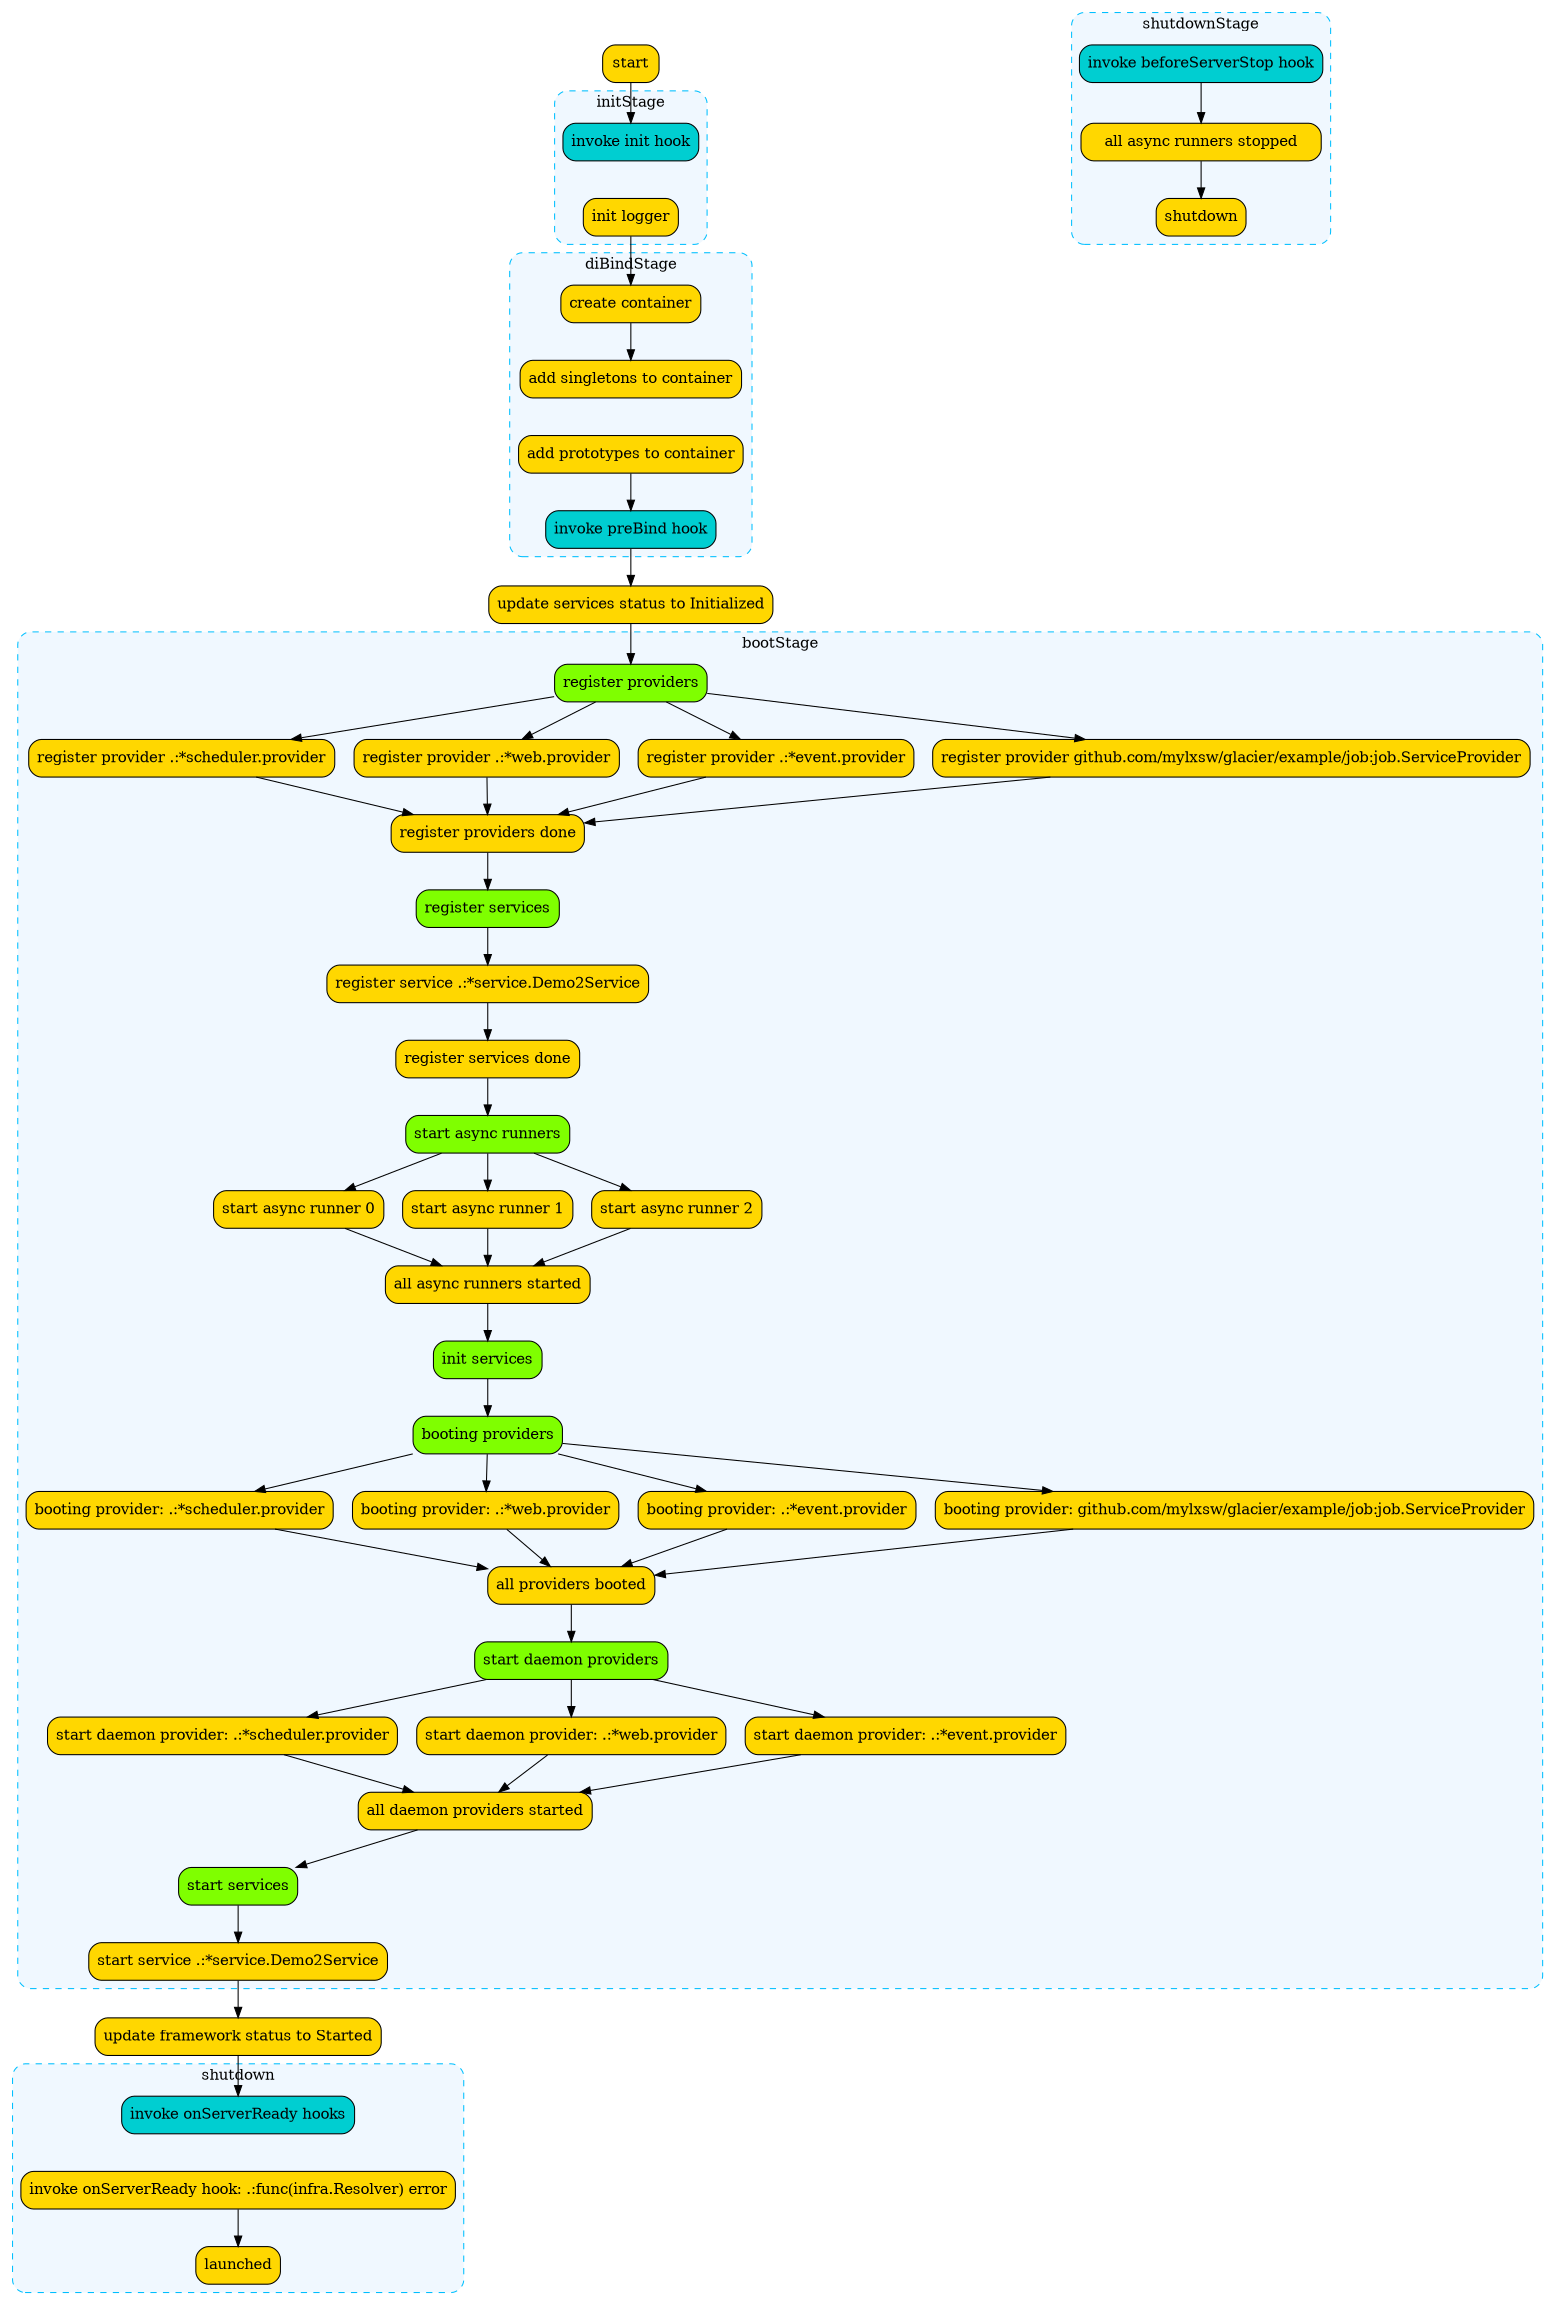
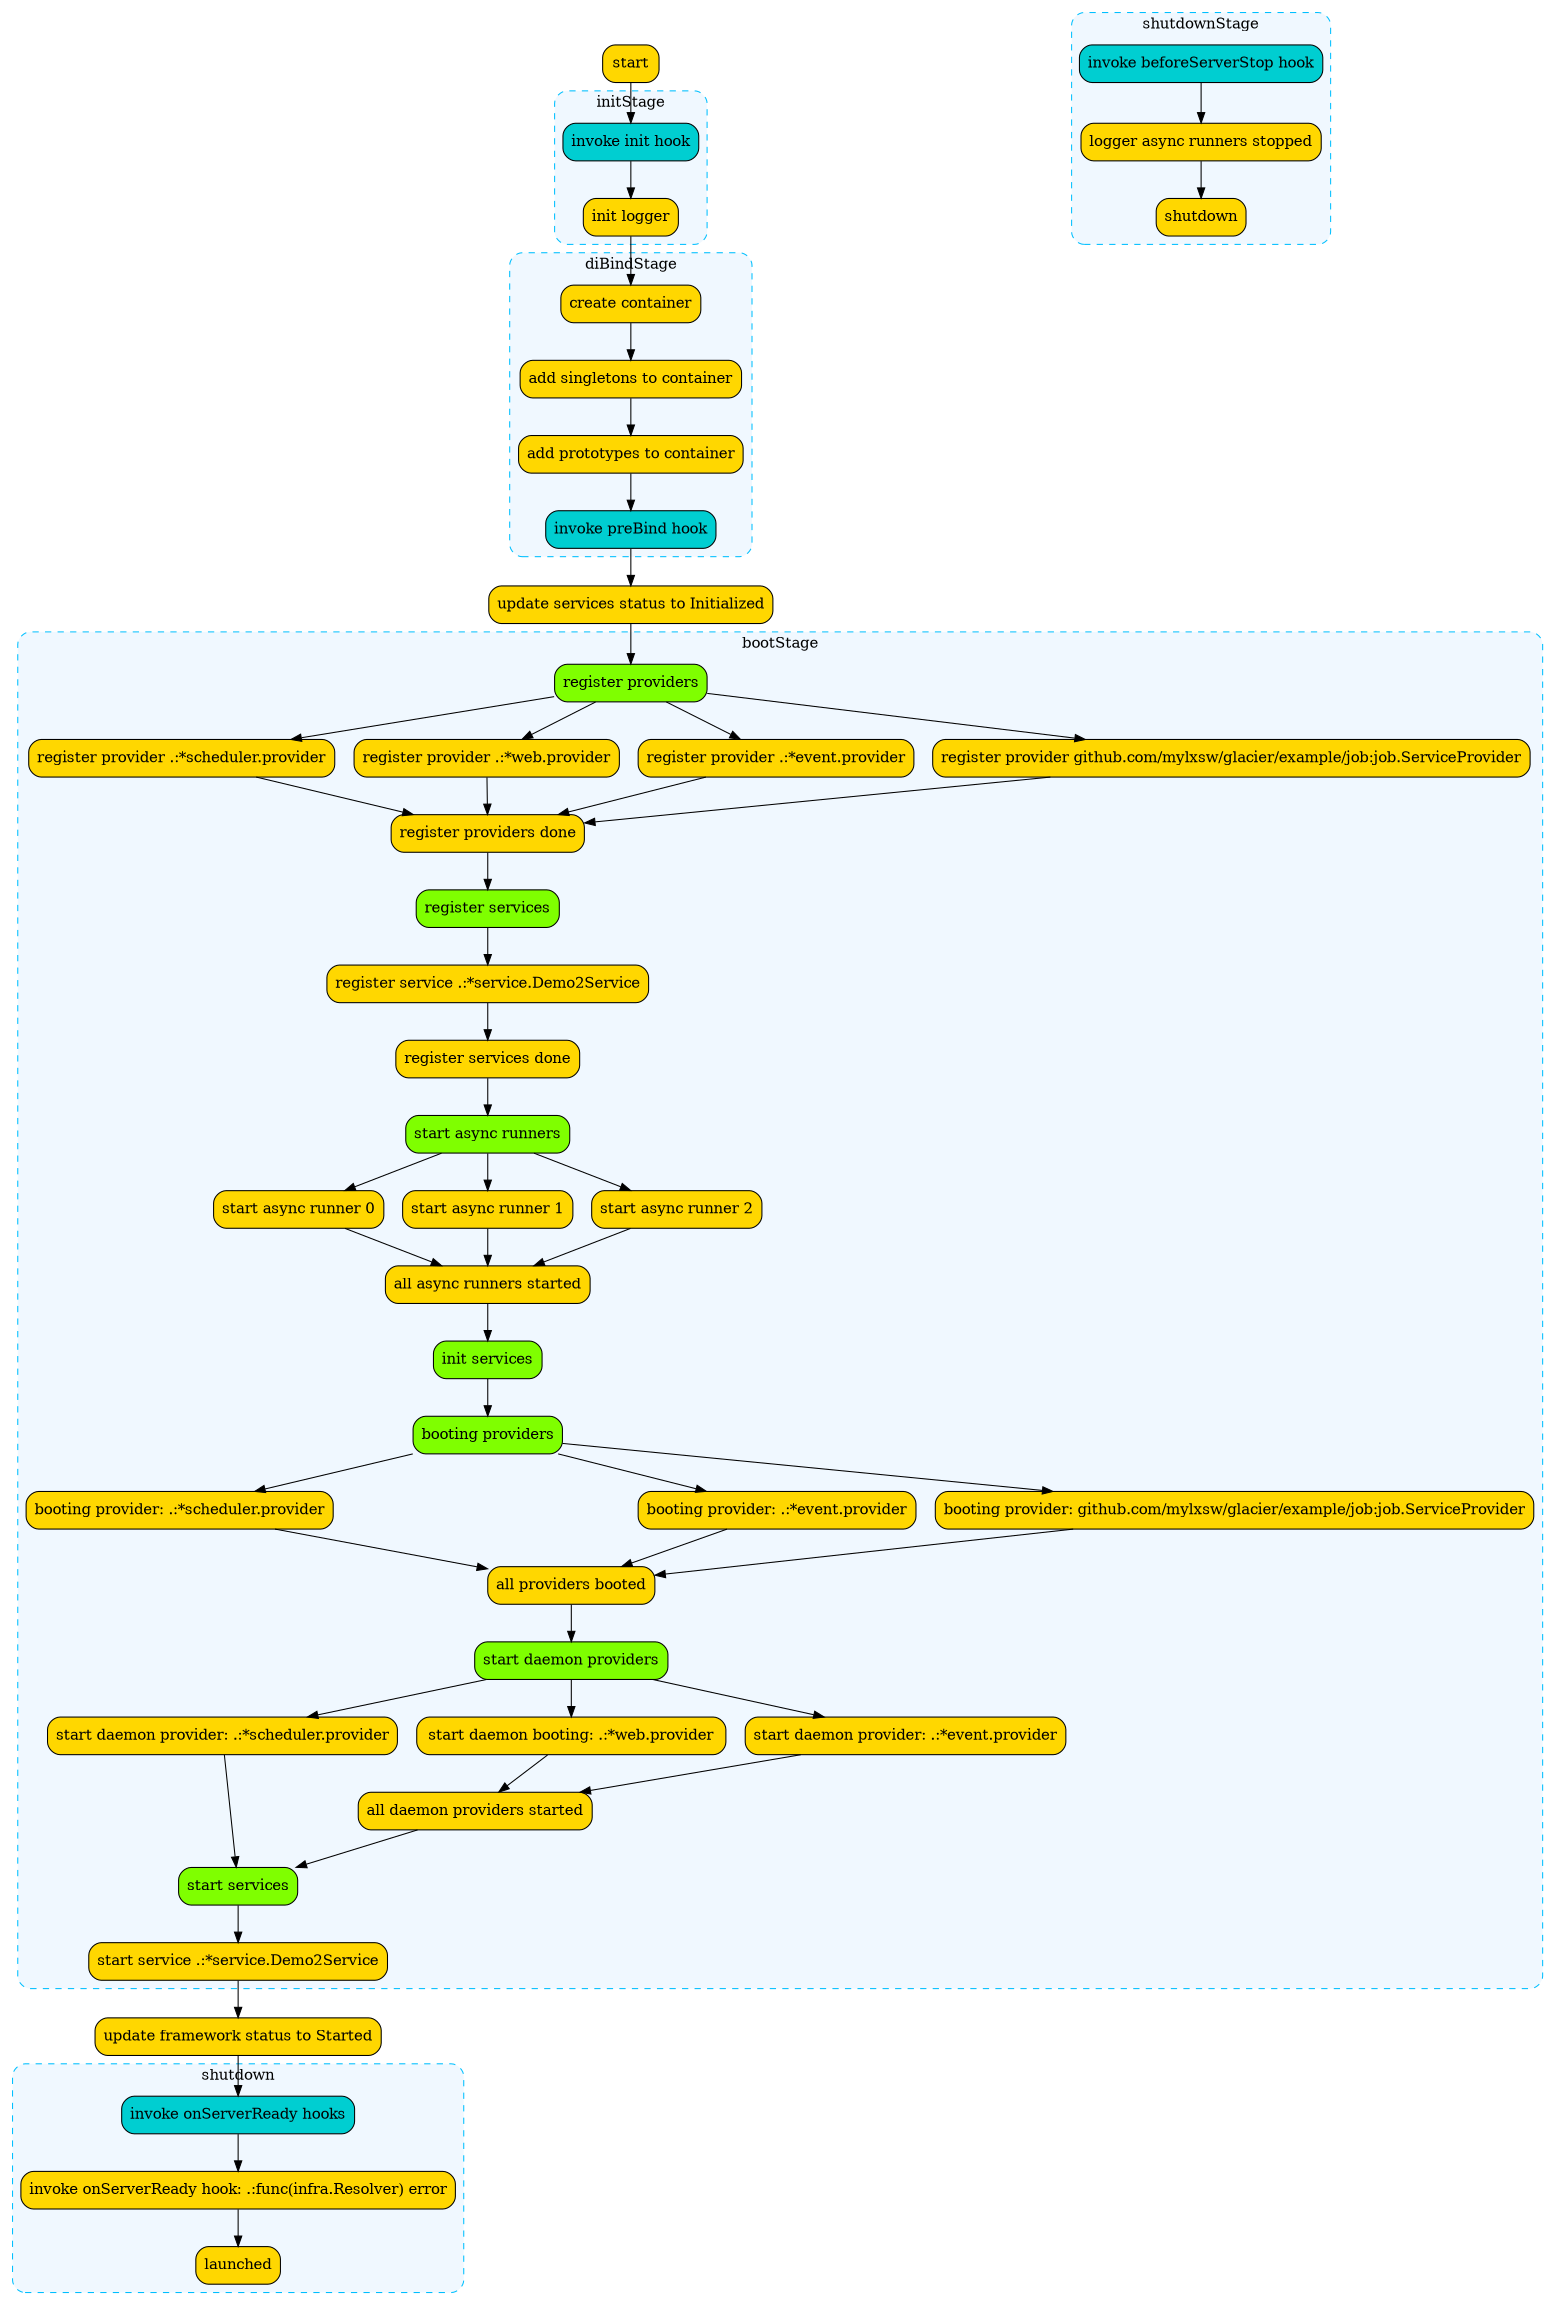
(1201, 142) -> (1201, 142)
none -> (631, 175)
none -> (631, 412)
(486, 1510) -> none
(571, 1736) -> (571, 1736)
(344, 1772) -> (230, 1806)
none -> (238, 2147)
